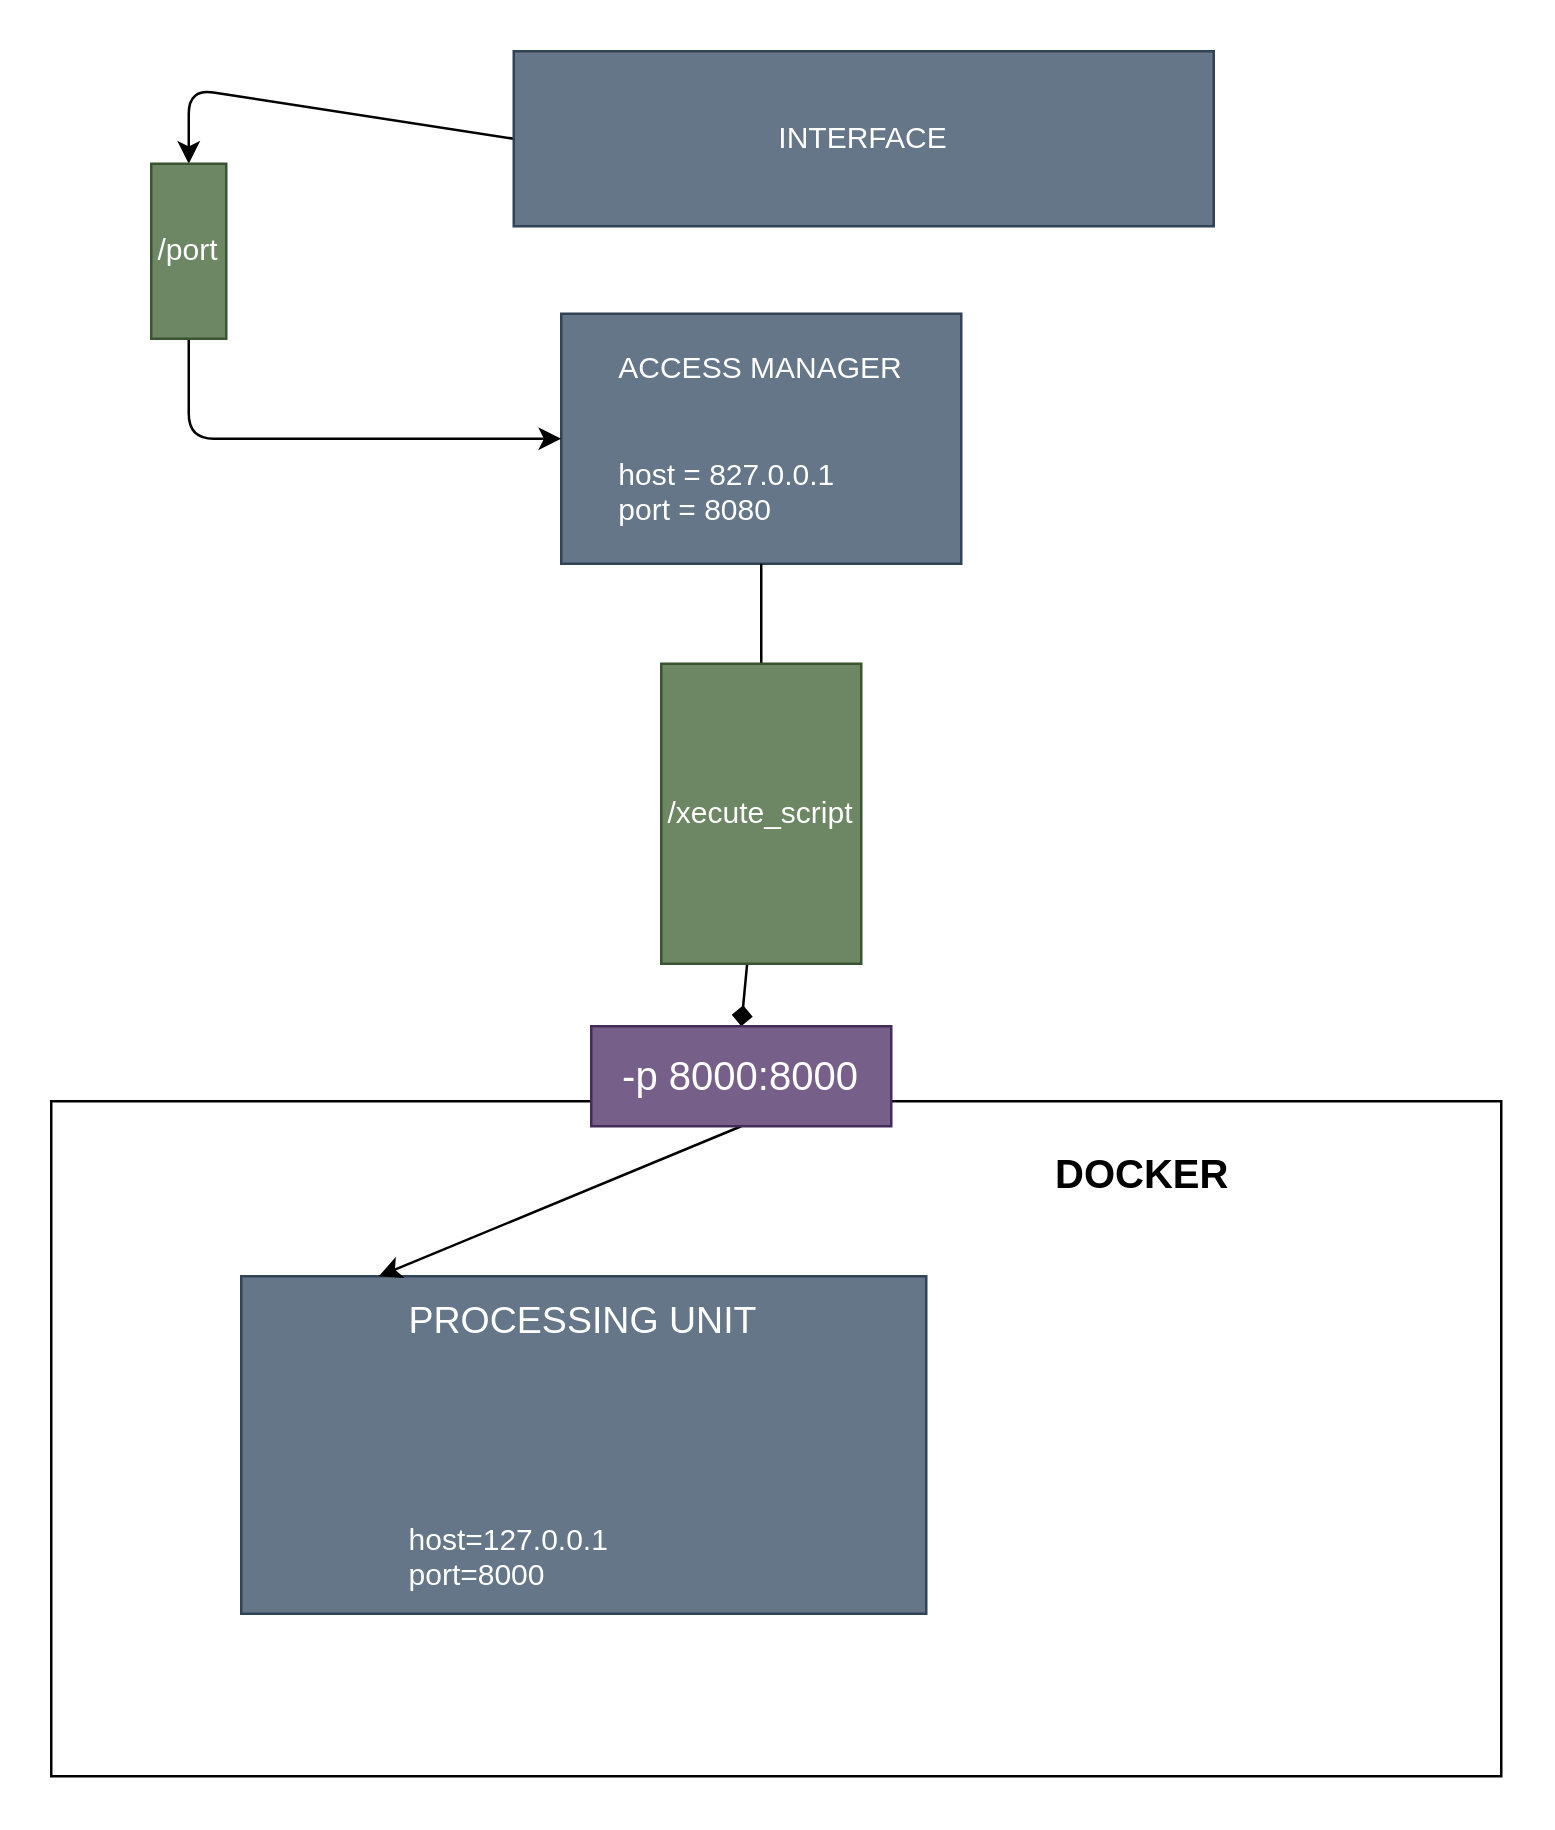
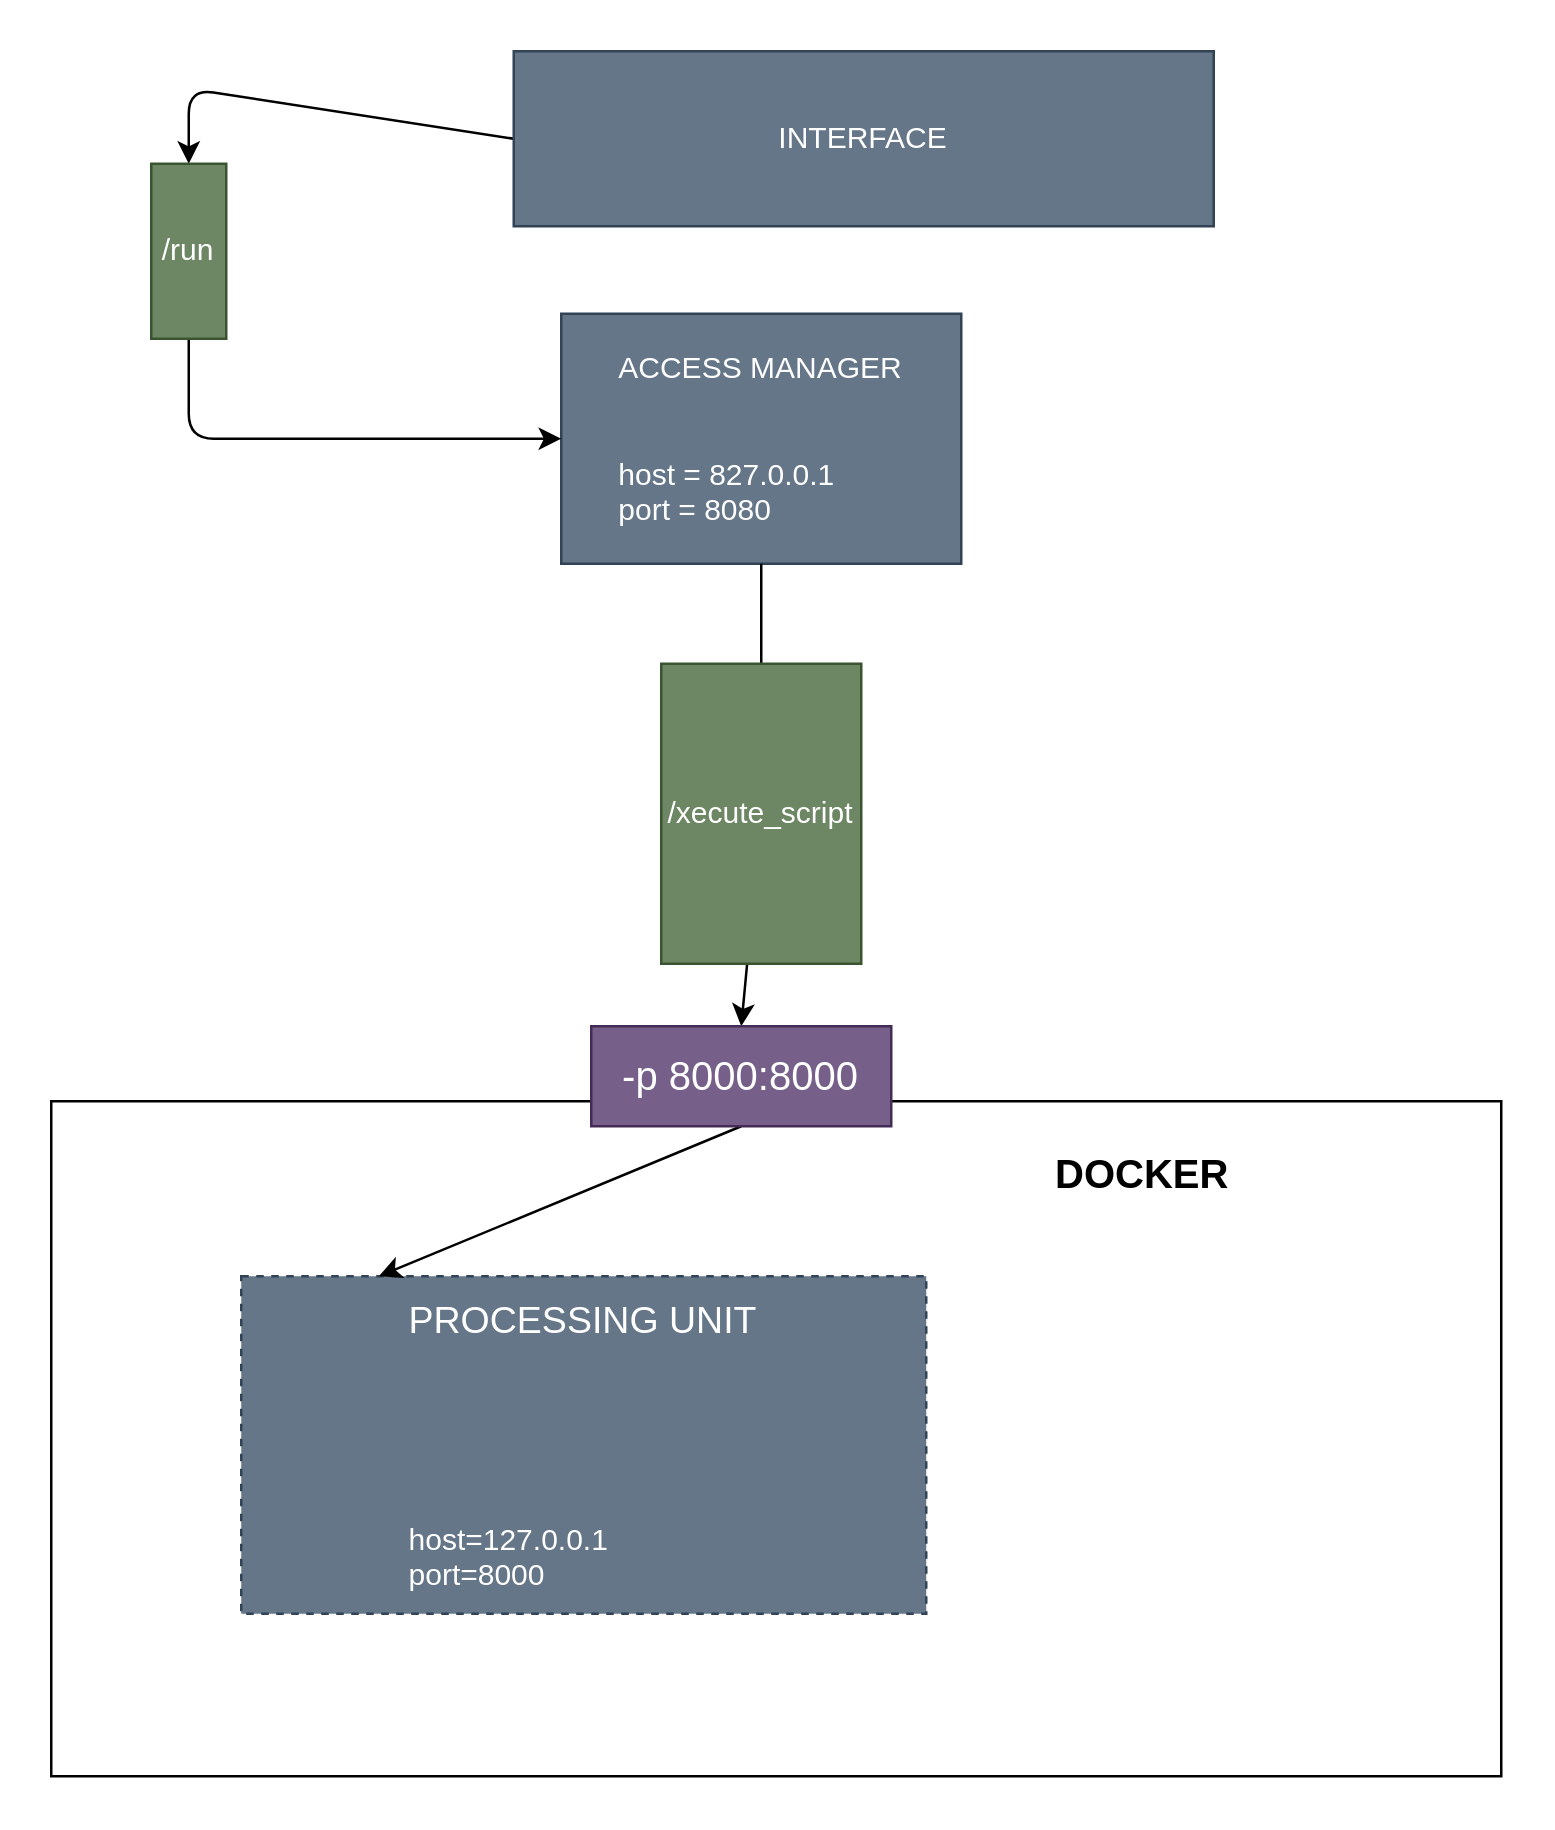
(189, 251) -> (189, 251)
(743, 1006) -> (743, 1007)
(584, 1445) -> (584, 1445)
